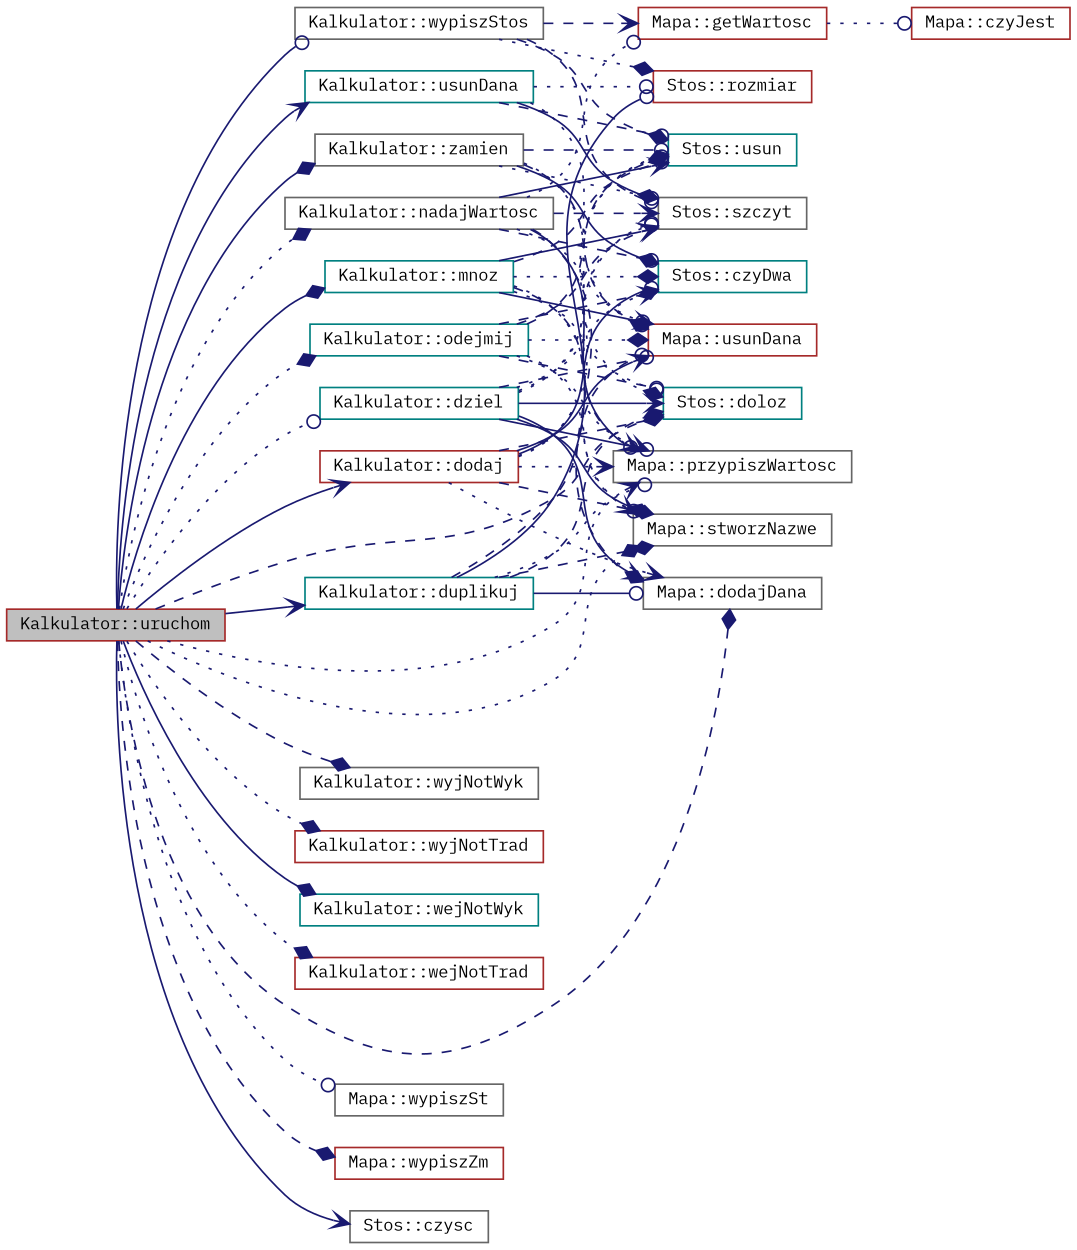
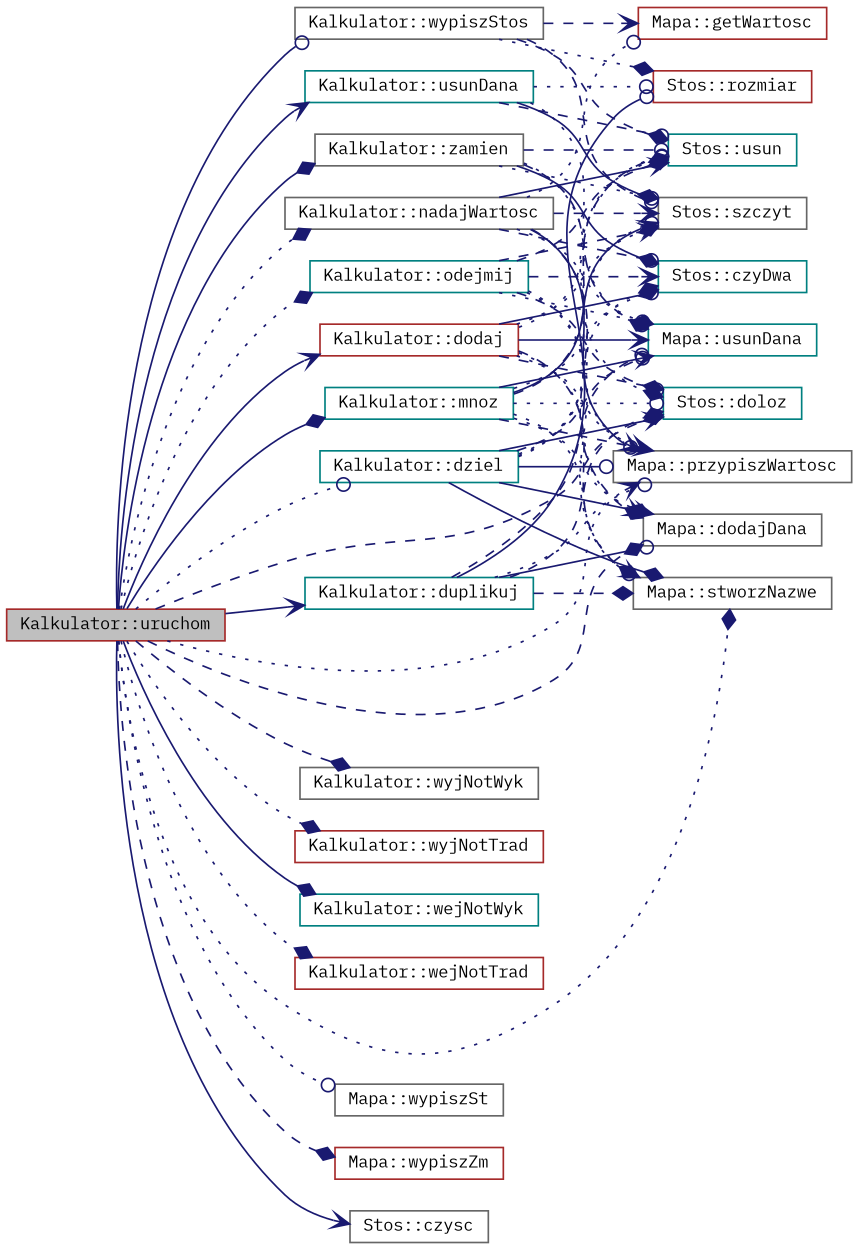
(991, 23) -> none
(732, 340) -> (732, 340)
(584, 342) -> (580, 282)
none -> (577, 456)
